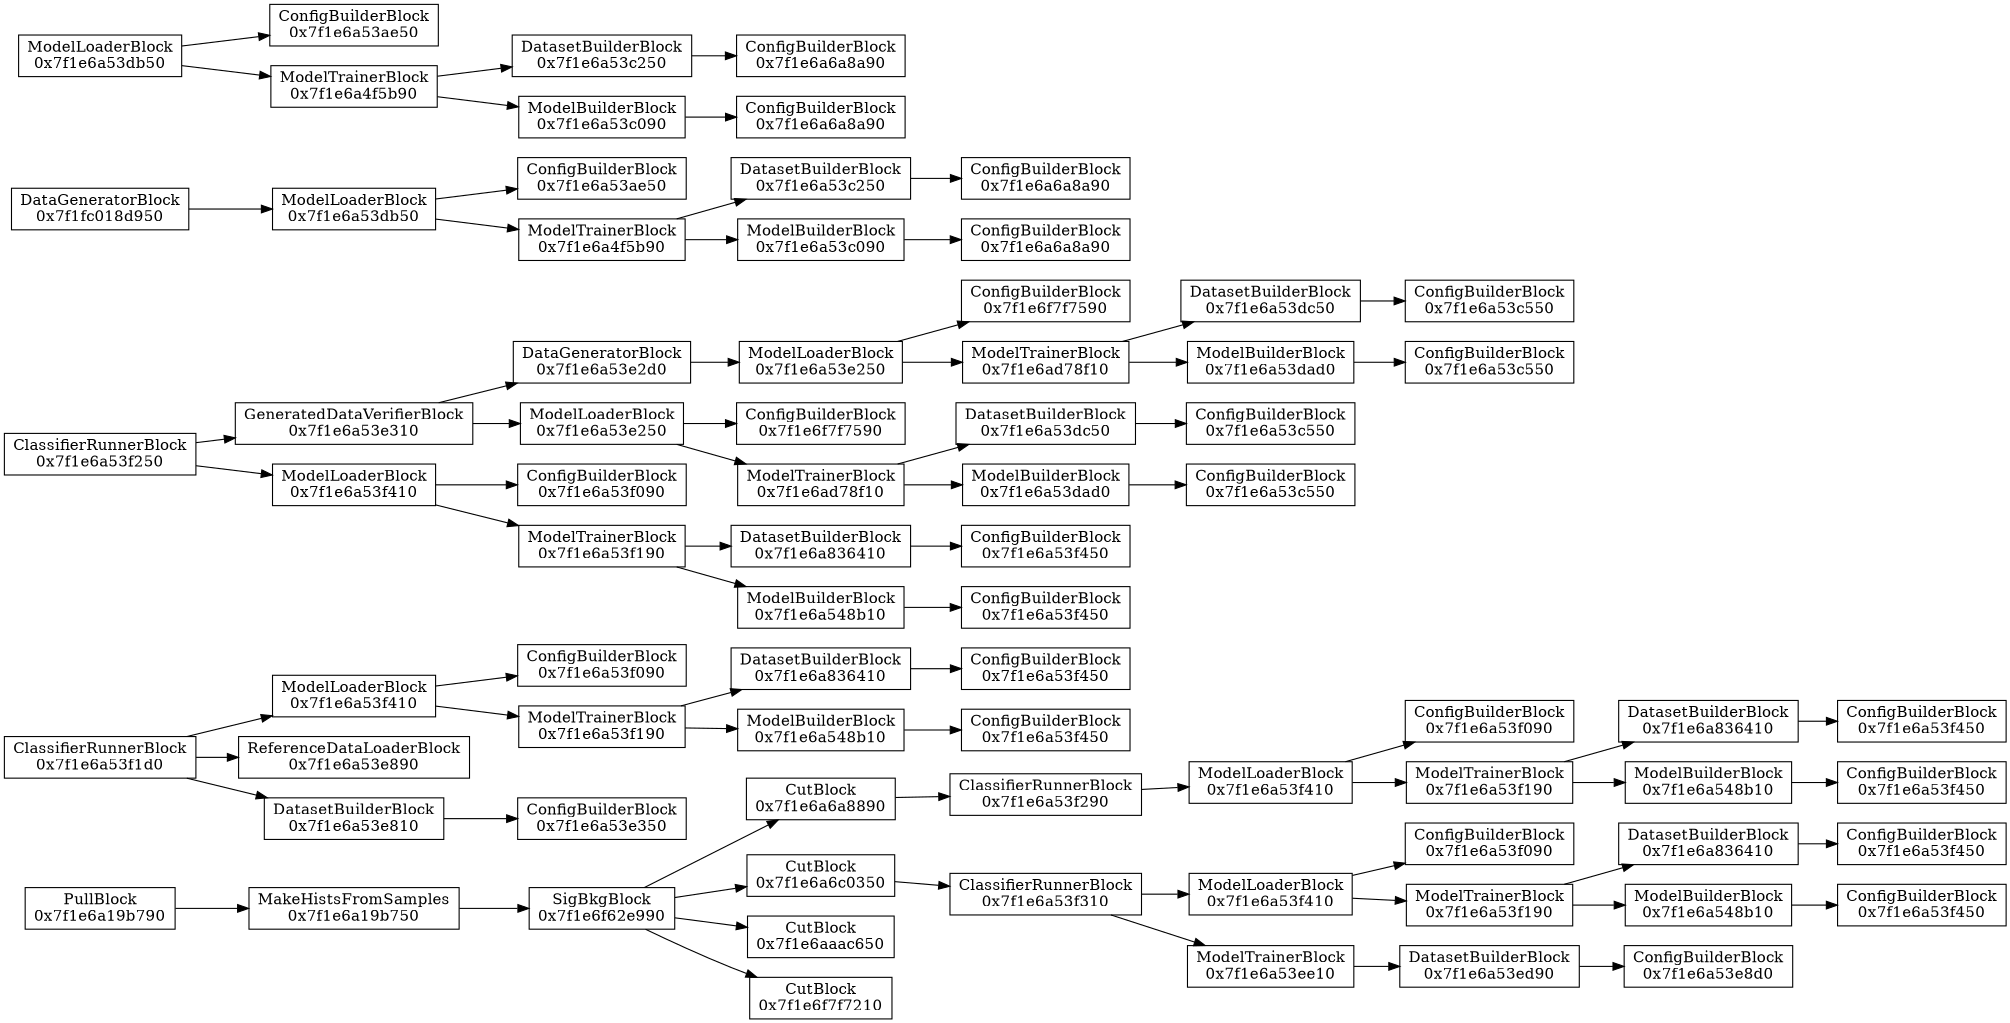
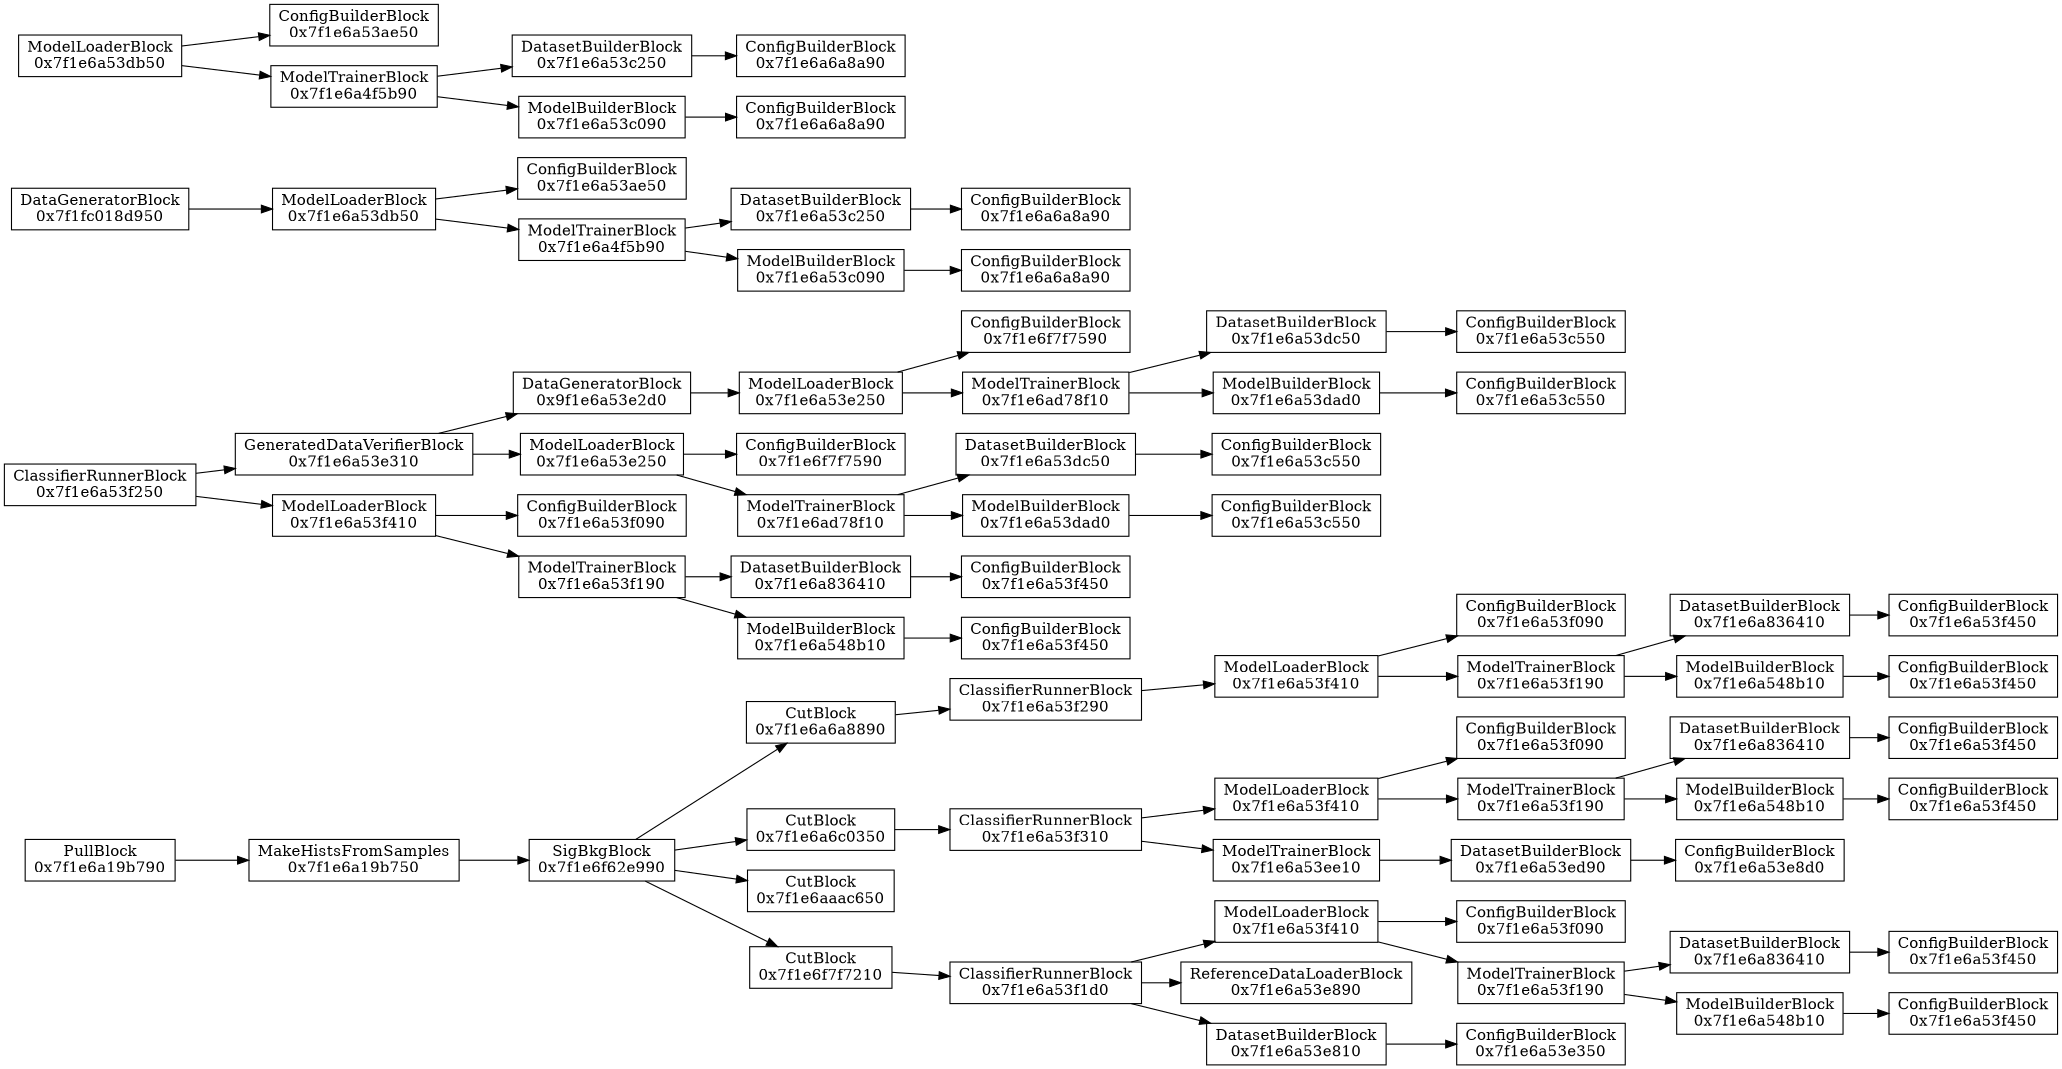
(602, 362) -> (602, 393)
none -> (916, 974)
